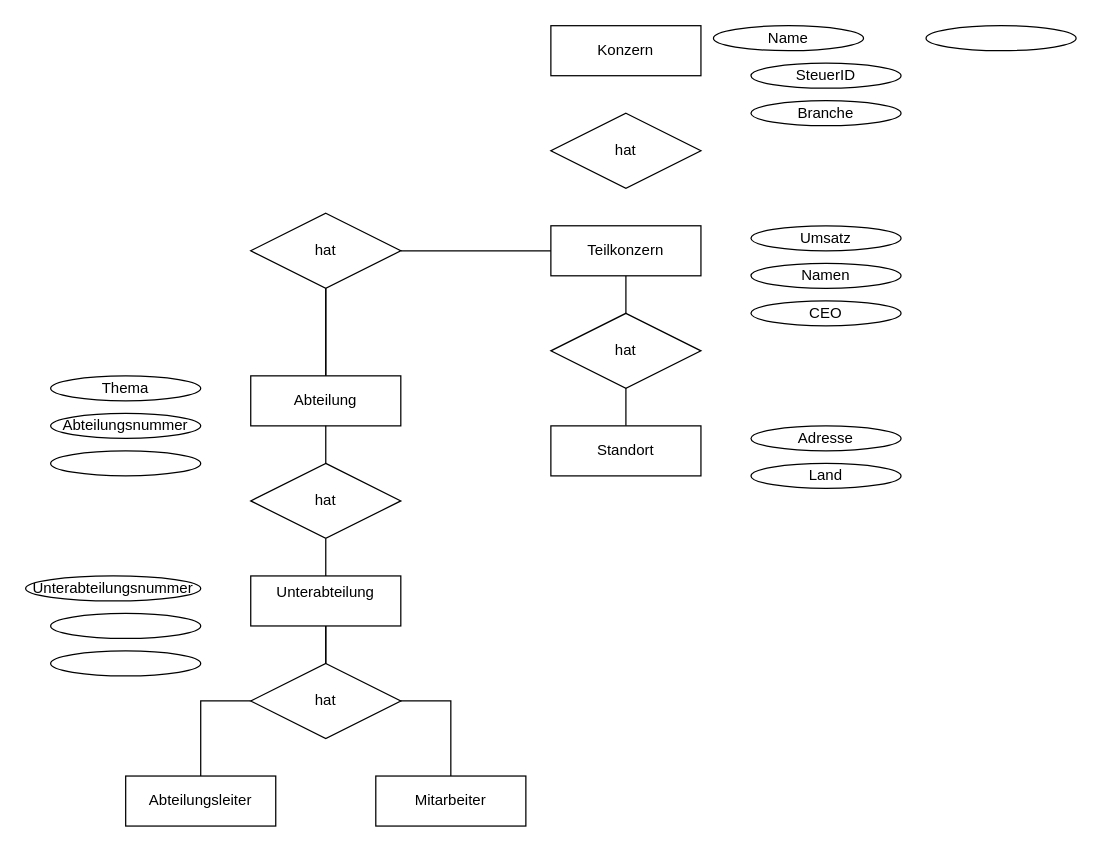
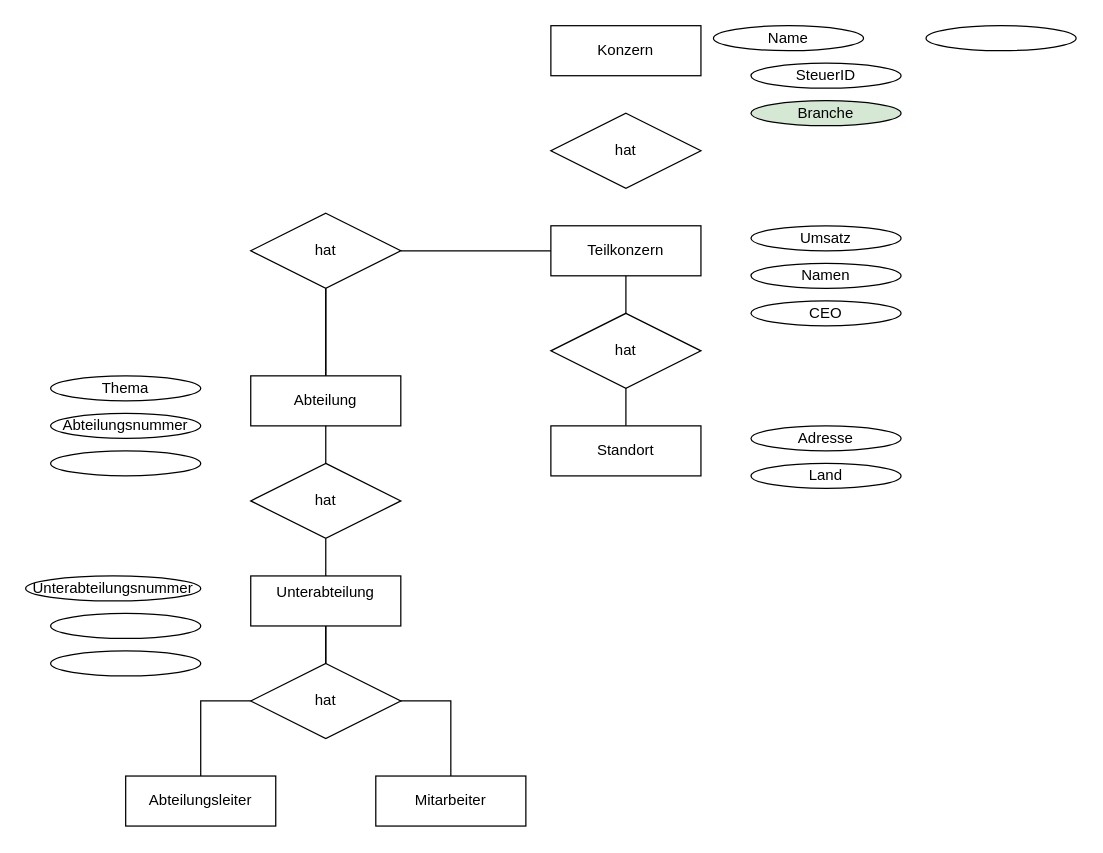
(826, 113) -> (826, 113)
